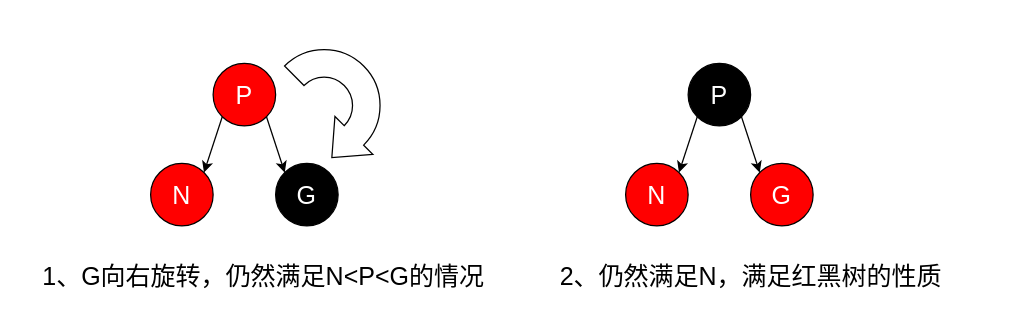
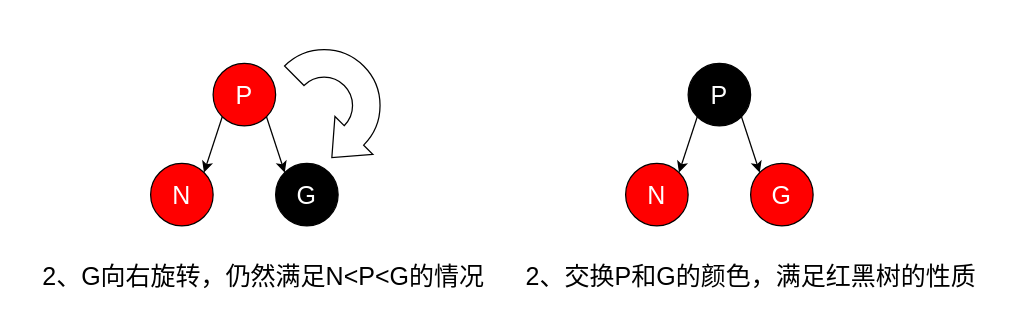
(264, 276) -> (264, 276)
(751, 276) -> (751, 276)
